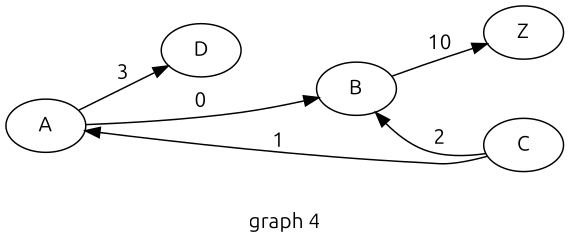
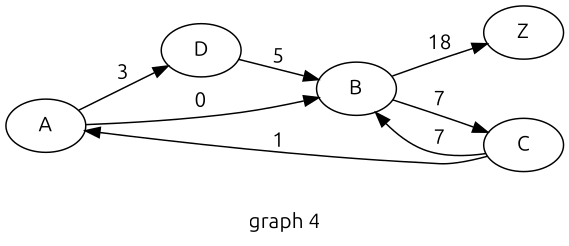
(440, 44) -> (440, 44)
none -> (271, 68)
none -> (433, 113)
(440, 138) -> (440, 138)
